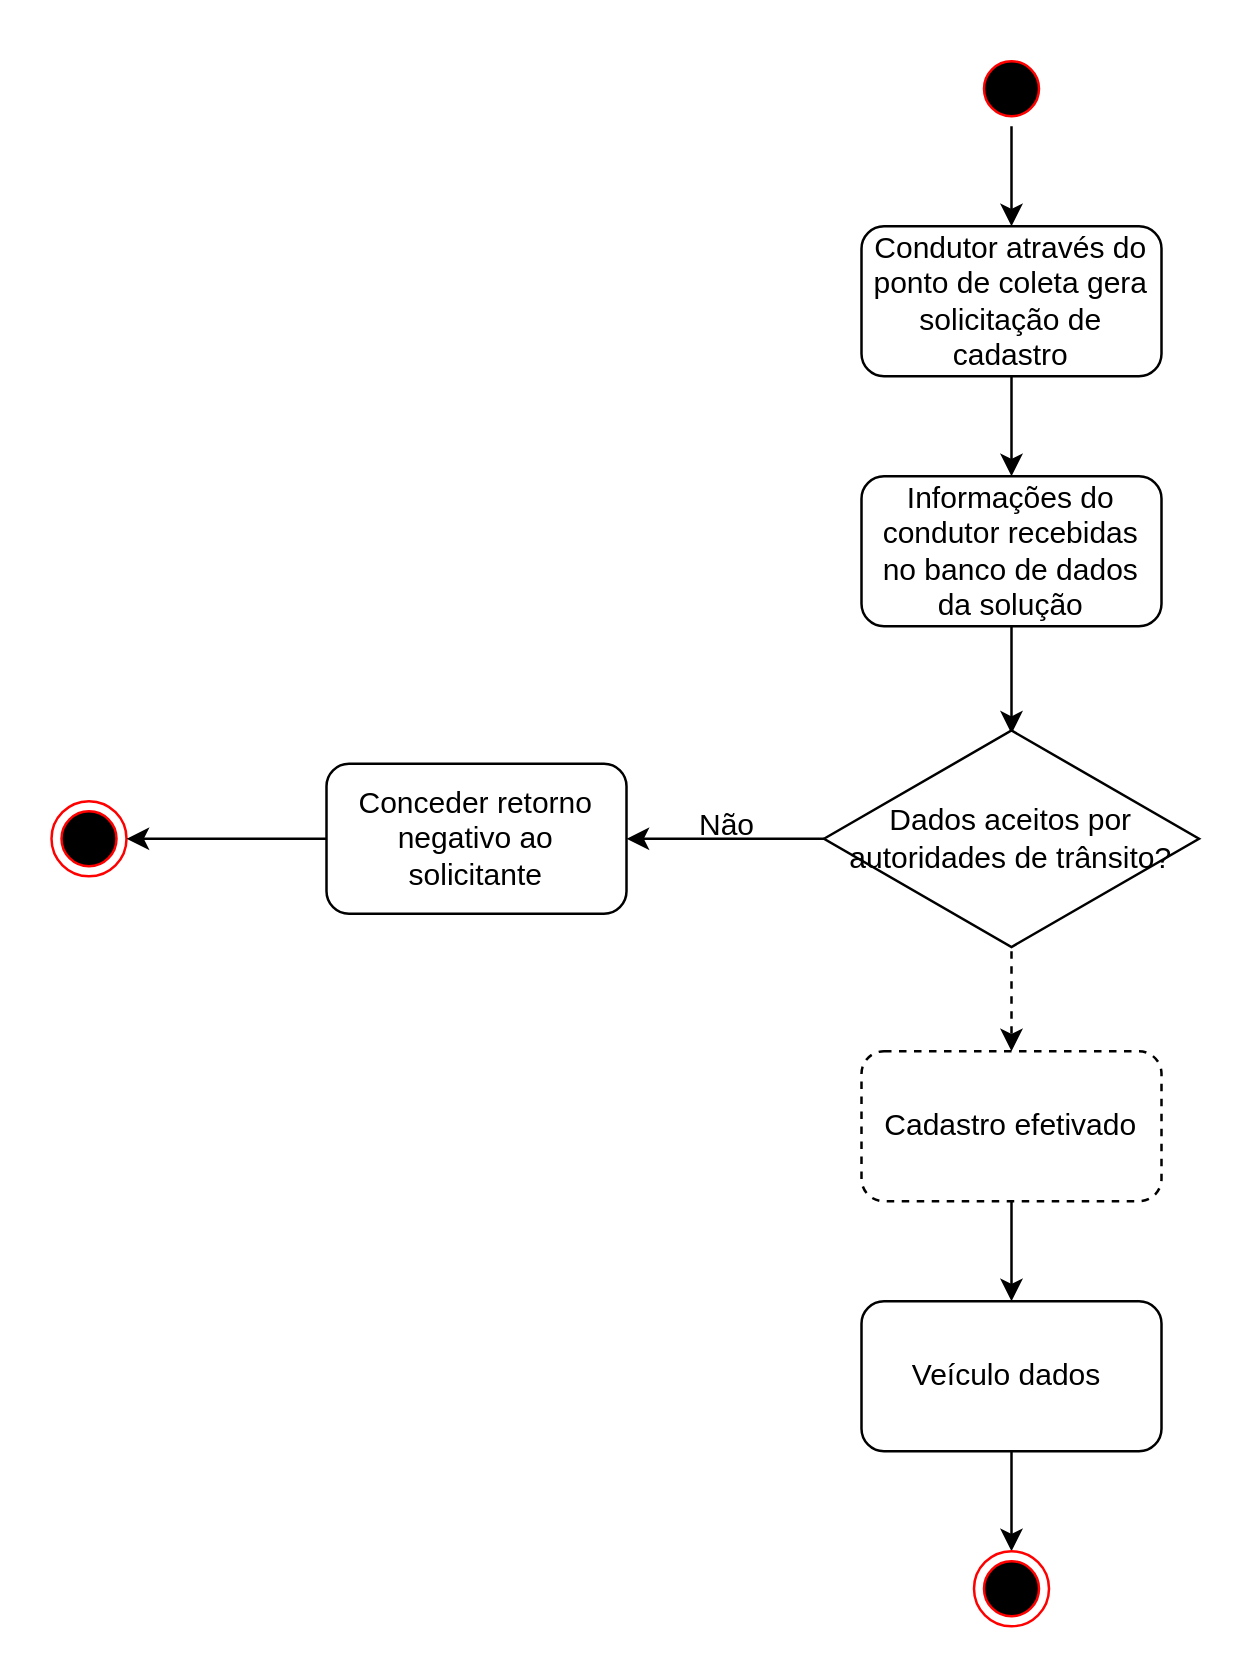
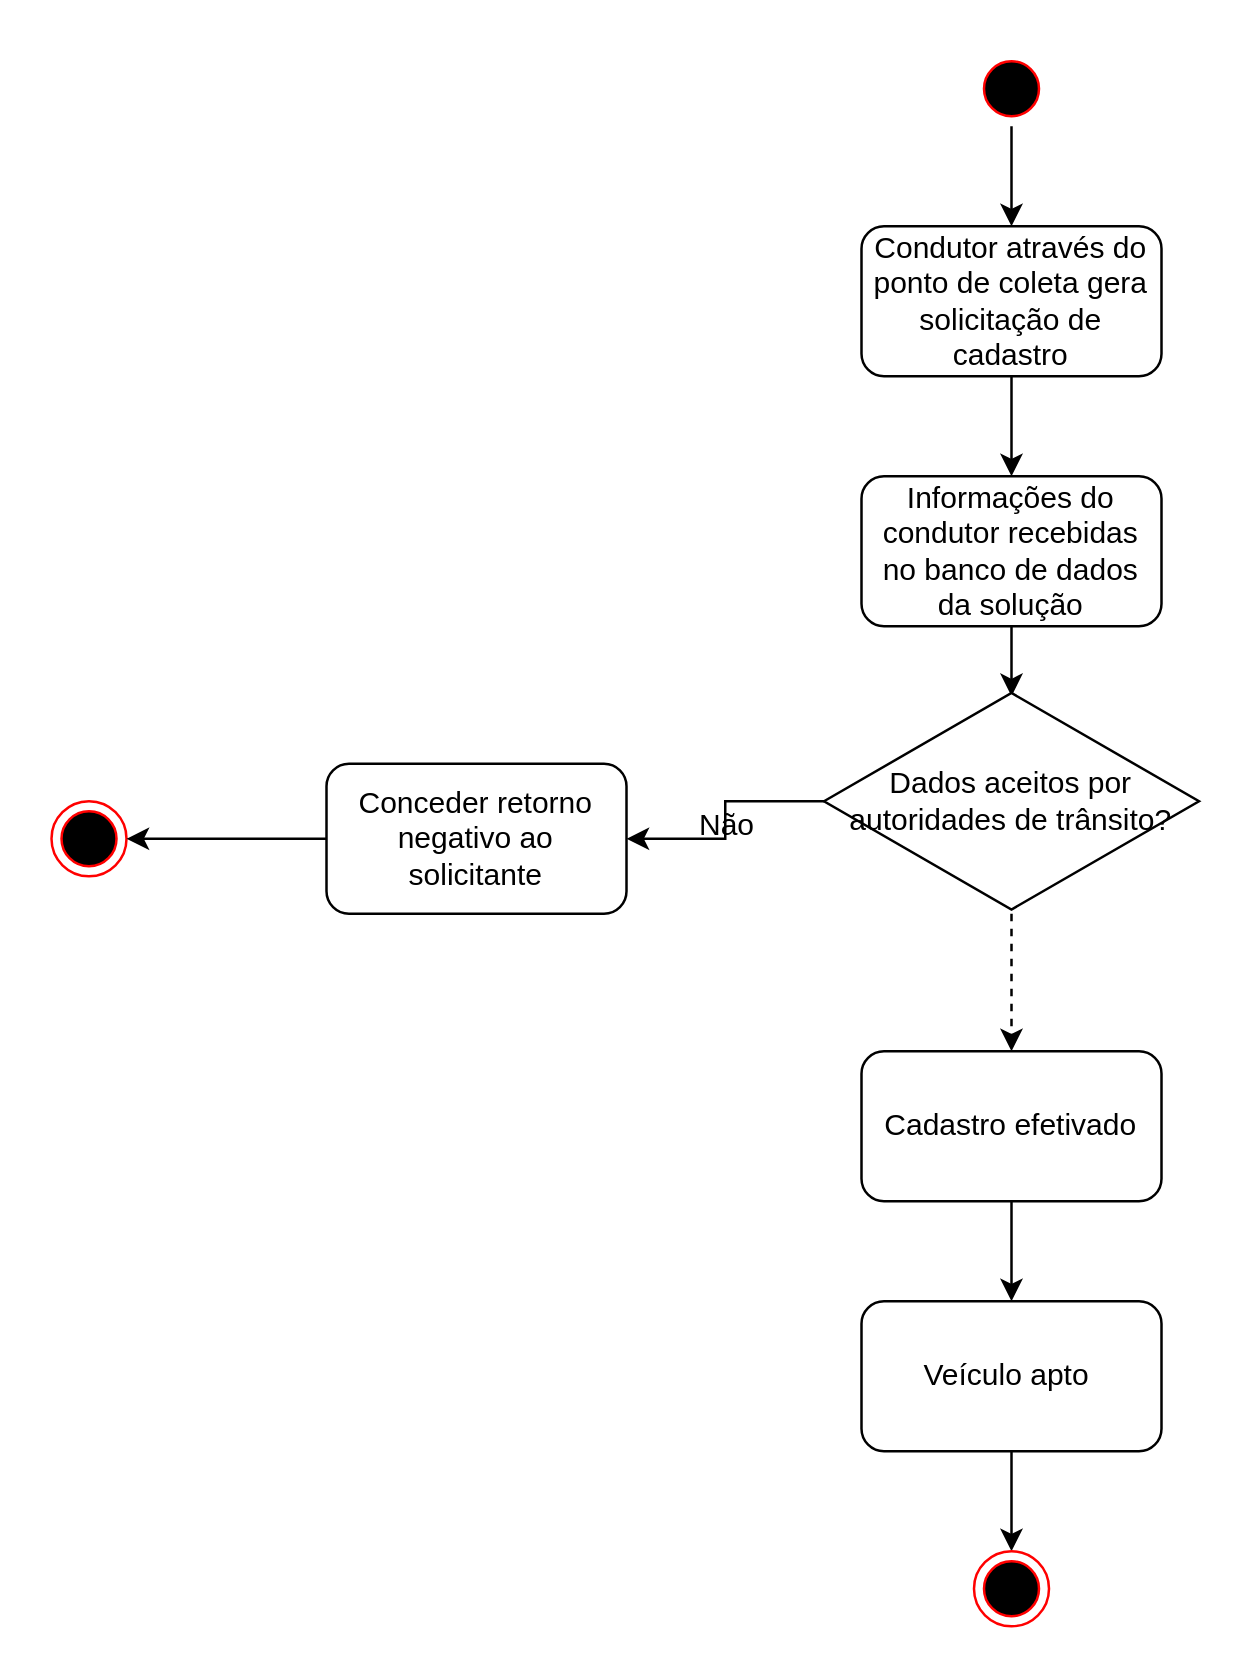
(1011, 839) -> (1011, 801)
(1011, 1126) -> (1011, 1126)
(1011, 1376) -> (1011, 1376)
